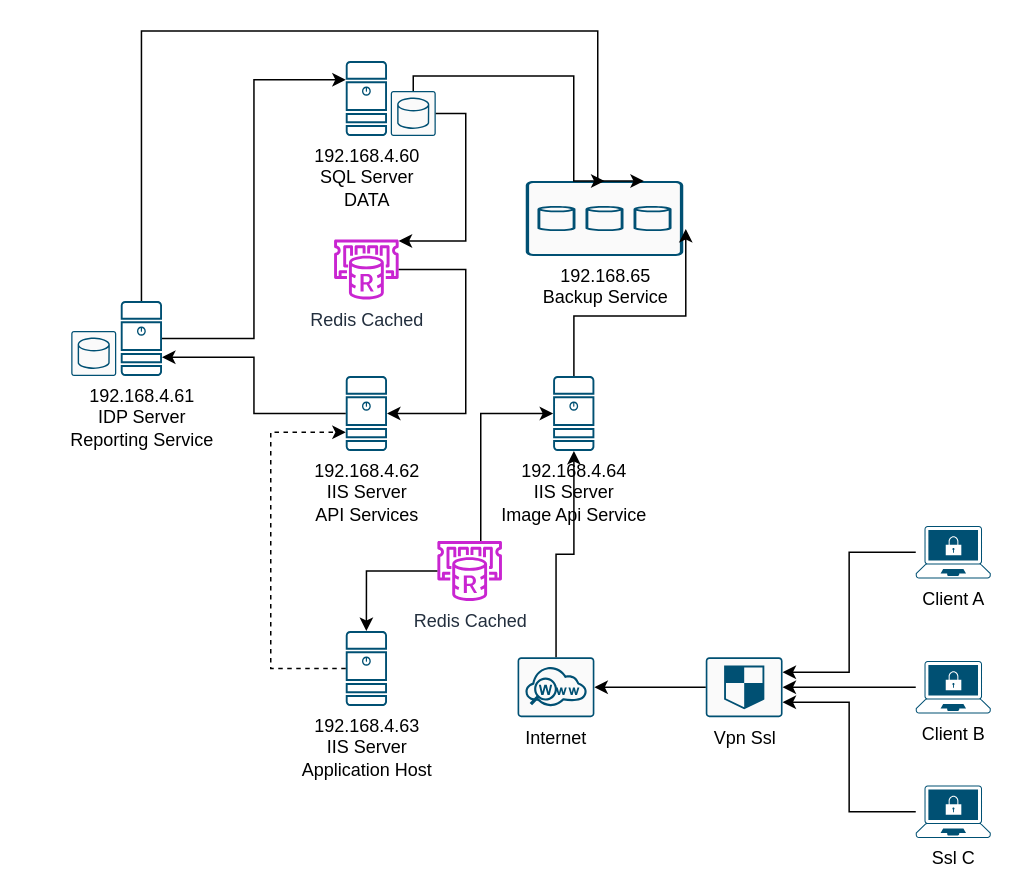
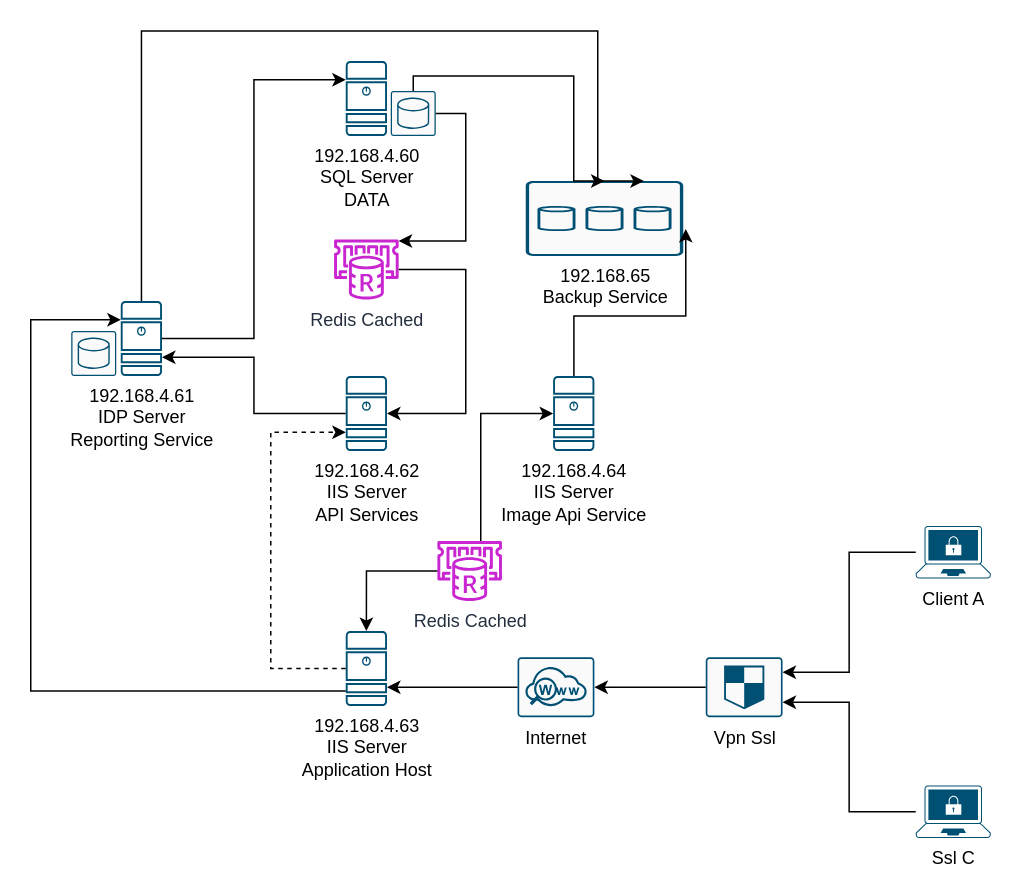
(559, 554) -> (458, 687)
none -> (31, 623)
(854, 687) -> none
(953, 687) -> none
